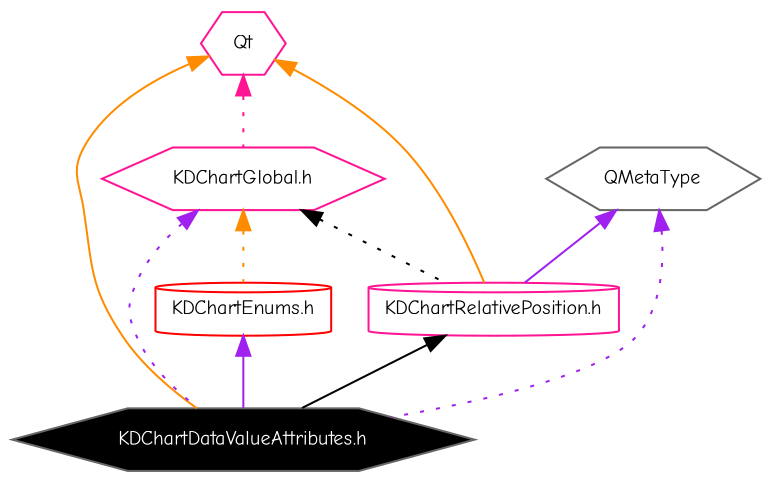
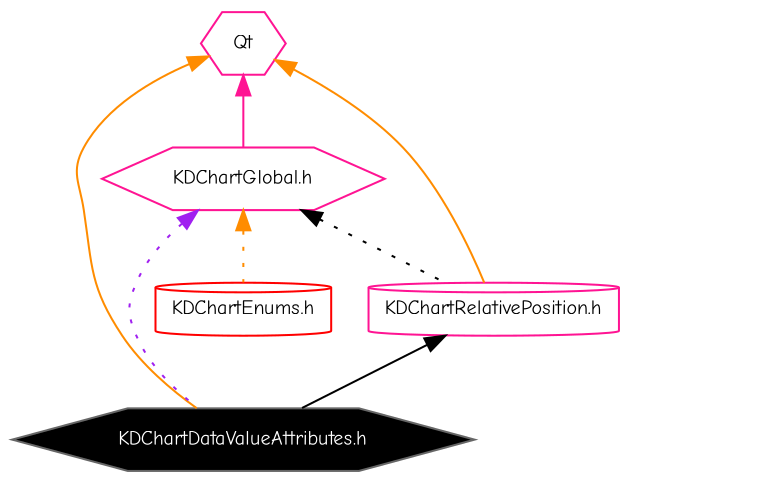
(243, 122) -> (243, 122)
(653, 179) -> none
(243, 382) -> none
